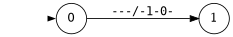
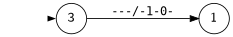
(71, 19) -> (71, 19)
